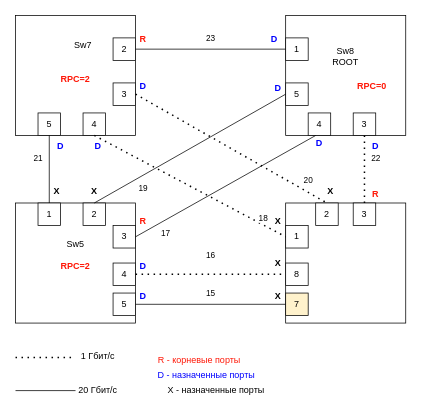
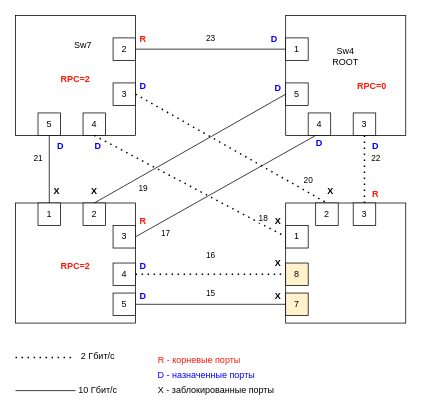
(345, 57) -> (345, 57)
(75, 244) -> none
(297, 274) -> (297, 274)
(98, 357) -> (98, 357)
(98, 390) -> (98, 390)
(216, 390) -> (216, 390)
